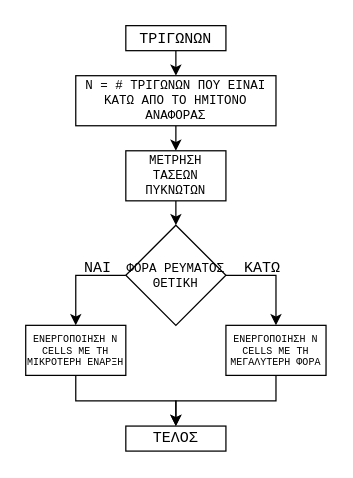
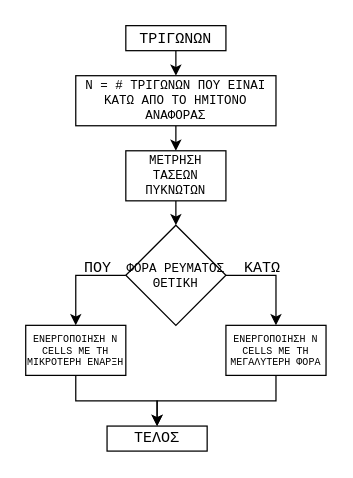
(97, 268) -> (97, 268)
(176, 438) -> (157, 438)
